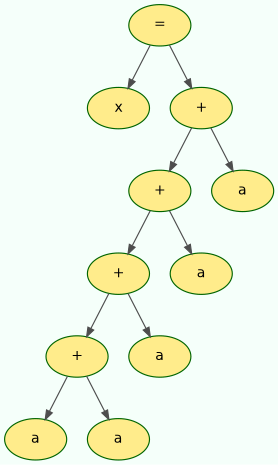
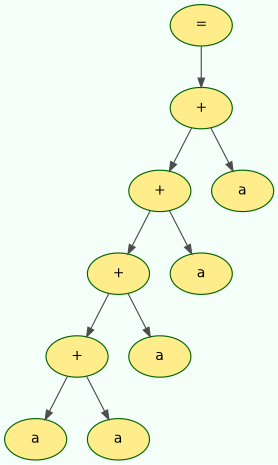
(118, 108) -> none
